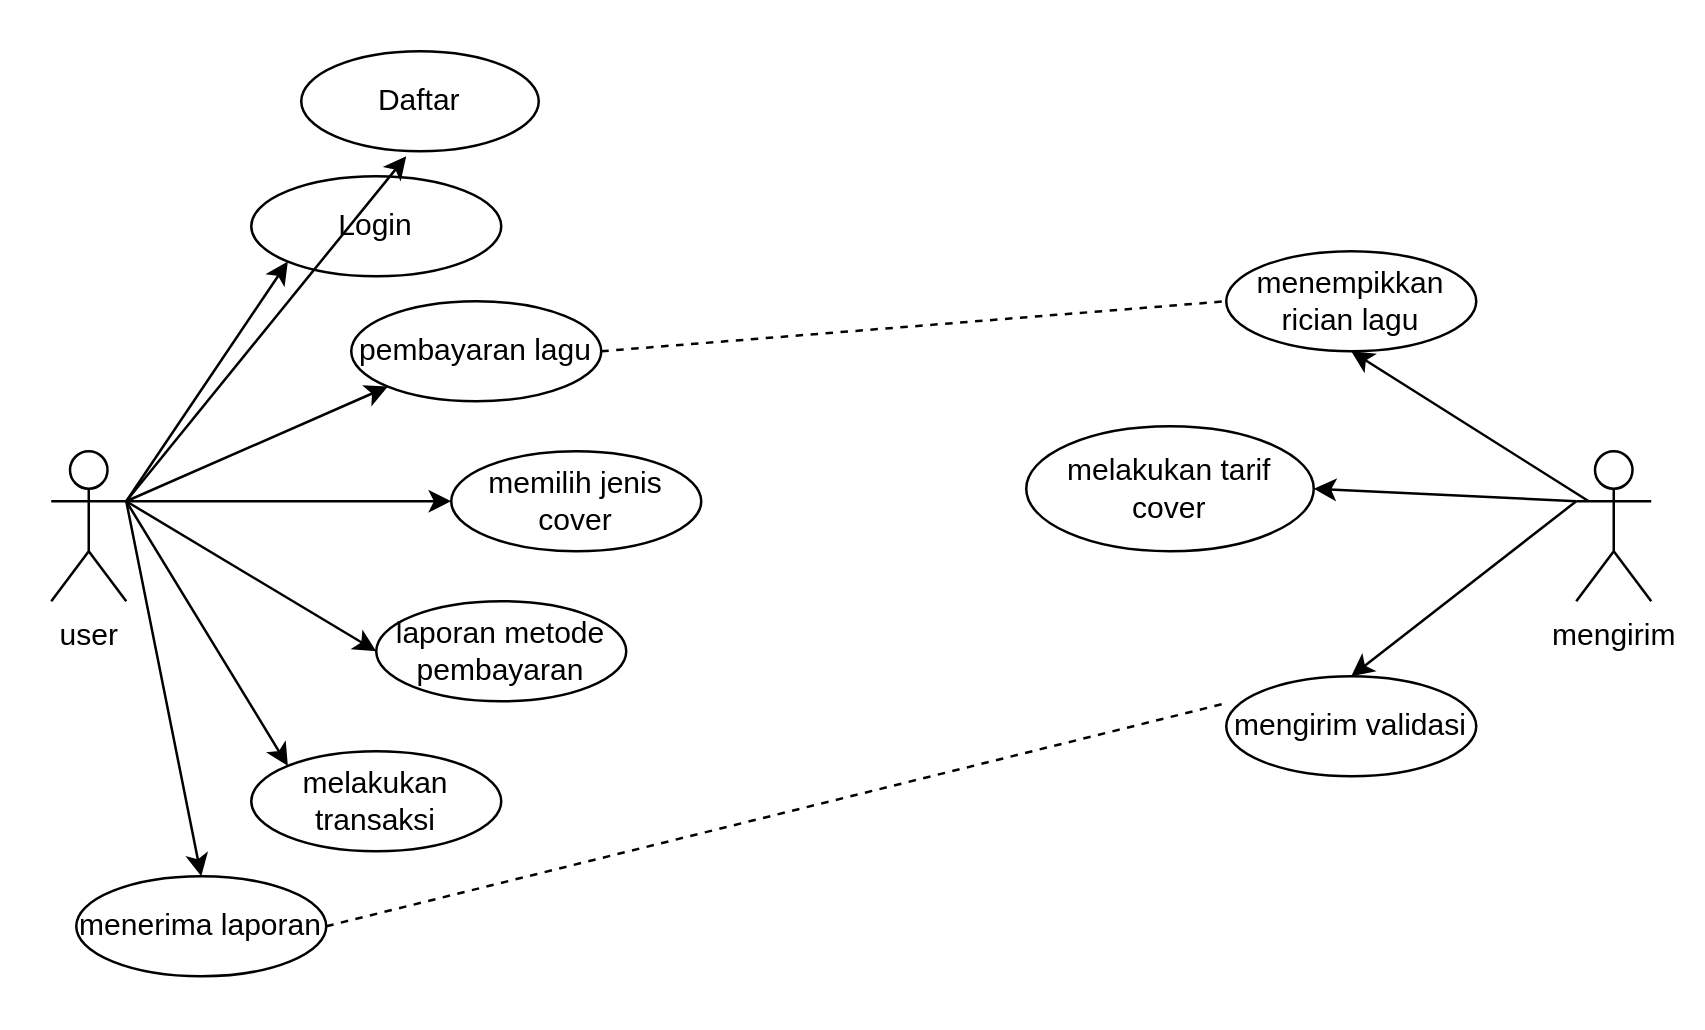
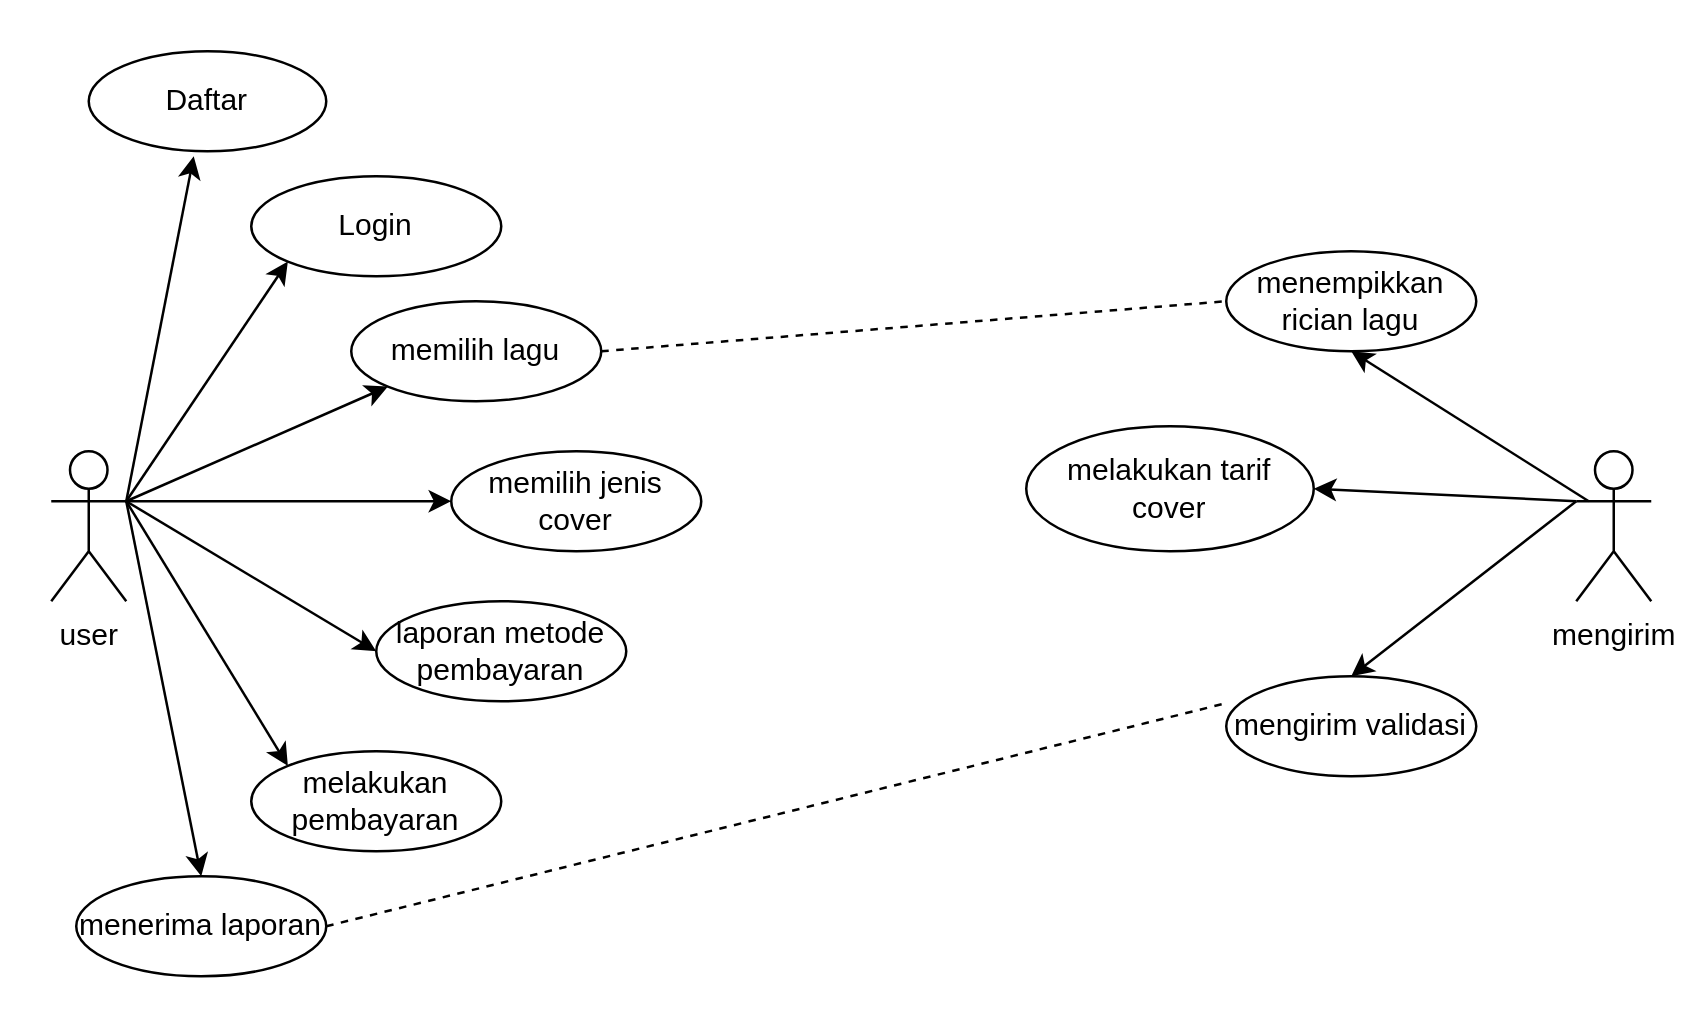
(420, 101) -> (208, 101)
(476, 351) -> (476, 351)
(376, 801) -> (376, 801)
